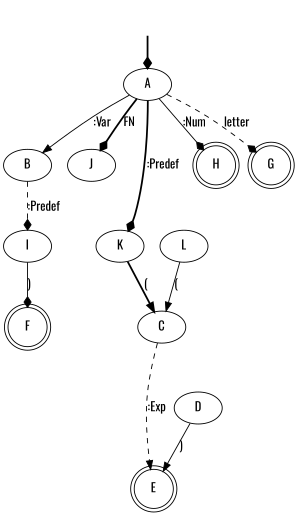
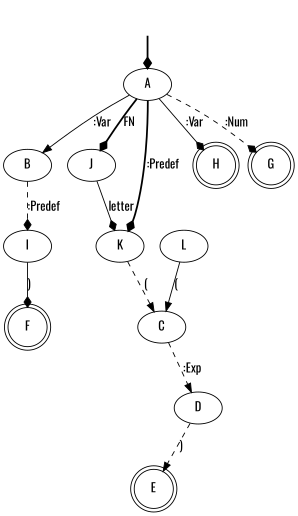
(195, 123) -> (195, 123)
(237, 123) -> (237, 123)
none -> (104, 201)
(139, 283) -> (139, 283)
(147, 401) -> (178, 363)
(179, 443) -> (179, 443)
